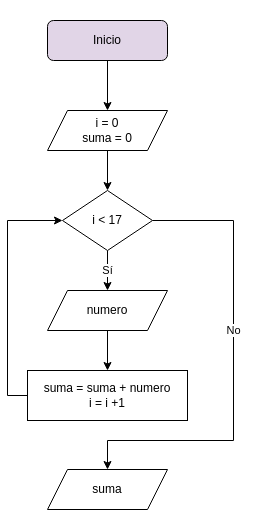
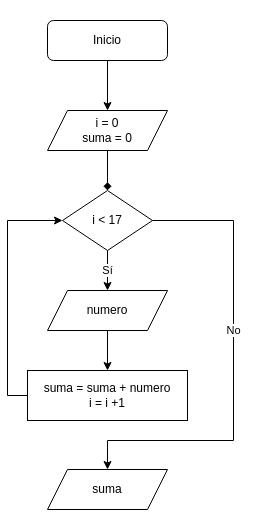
(108, 41) -> (108, 41)
(108, 182) -> (108, 181)
